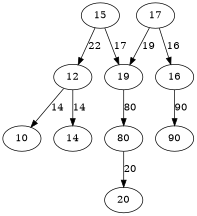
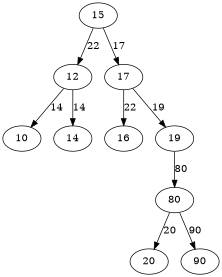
(110, 43) -> (110, 43)
(174, 46) -> (130, 108)
(175, 104) -> (186, 228)
